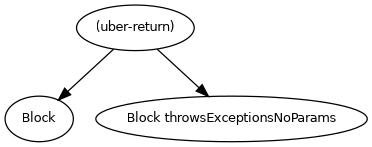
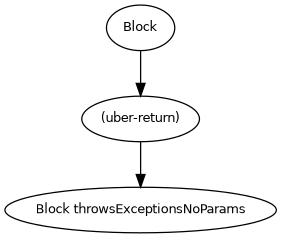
(91, 70) -> (141, 67)
